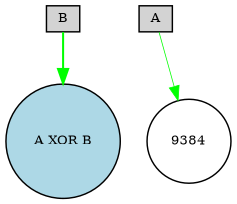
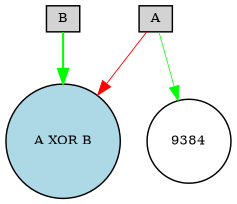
none -> (127, 58)
